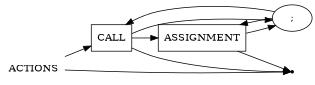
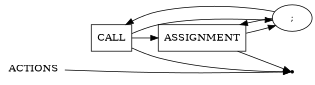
(74, 53) -> none
